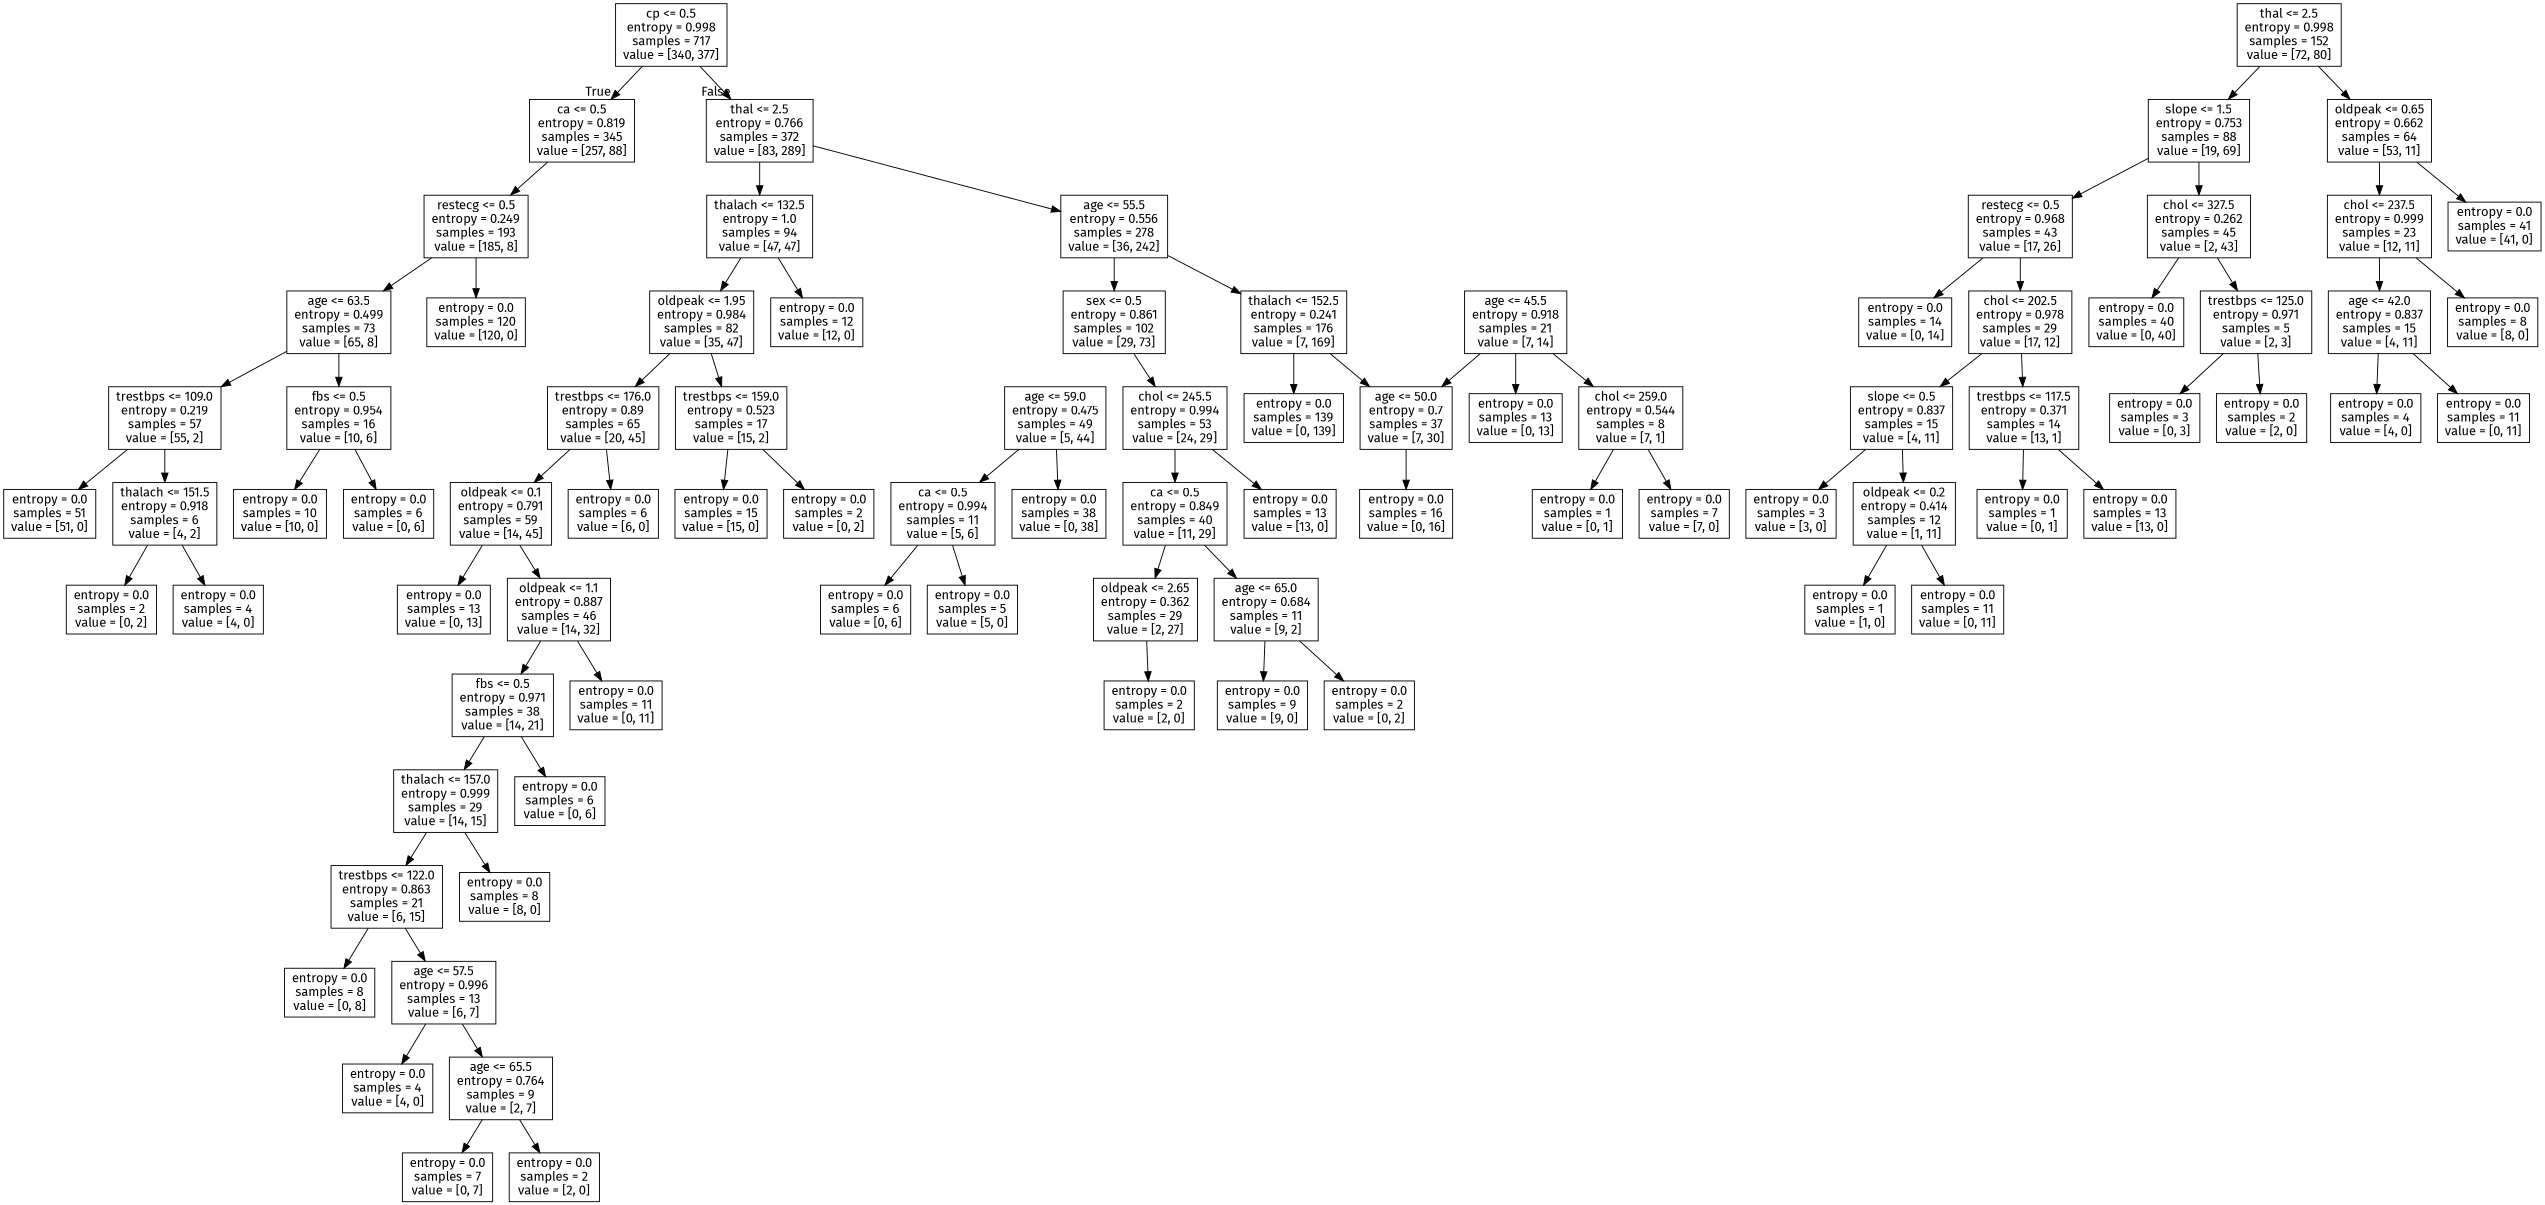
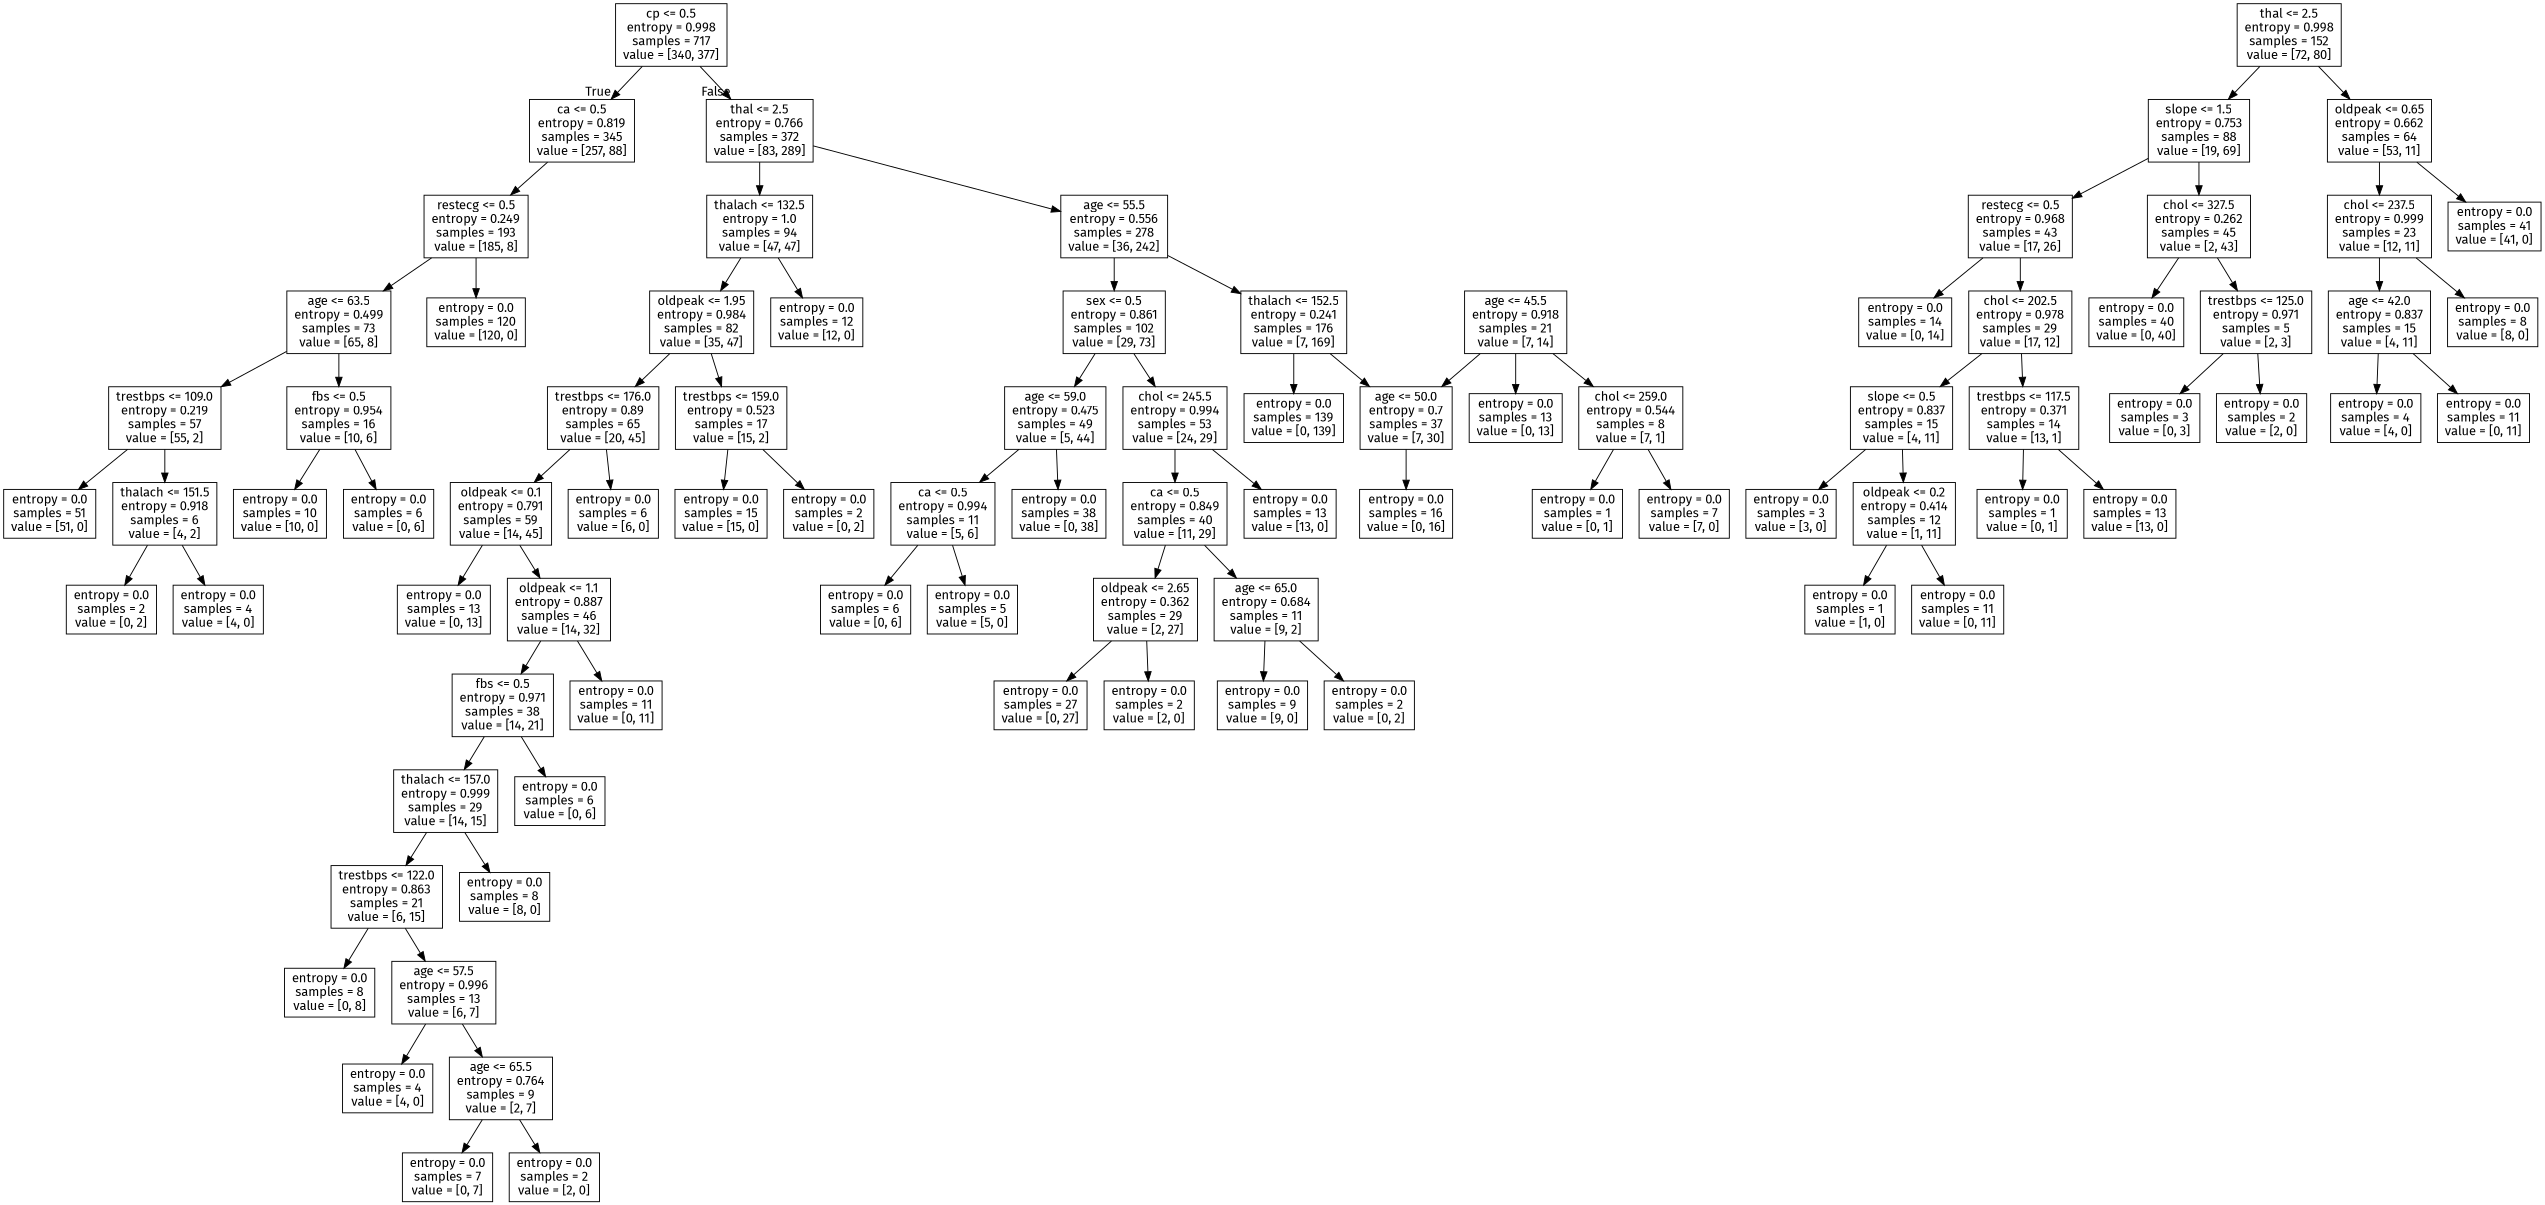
none -> (1087, 366)
none -> (1041, 705)
